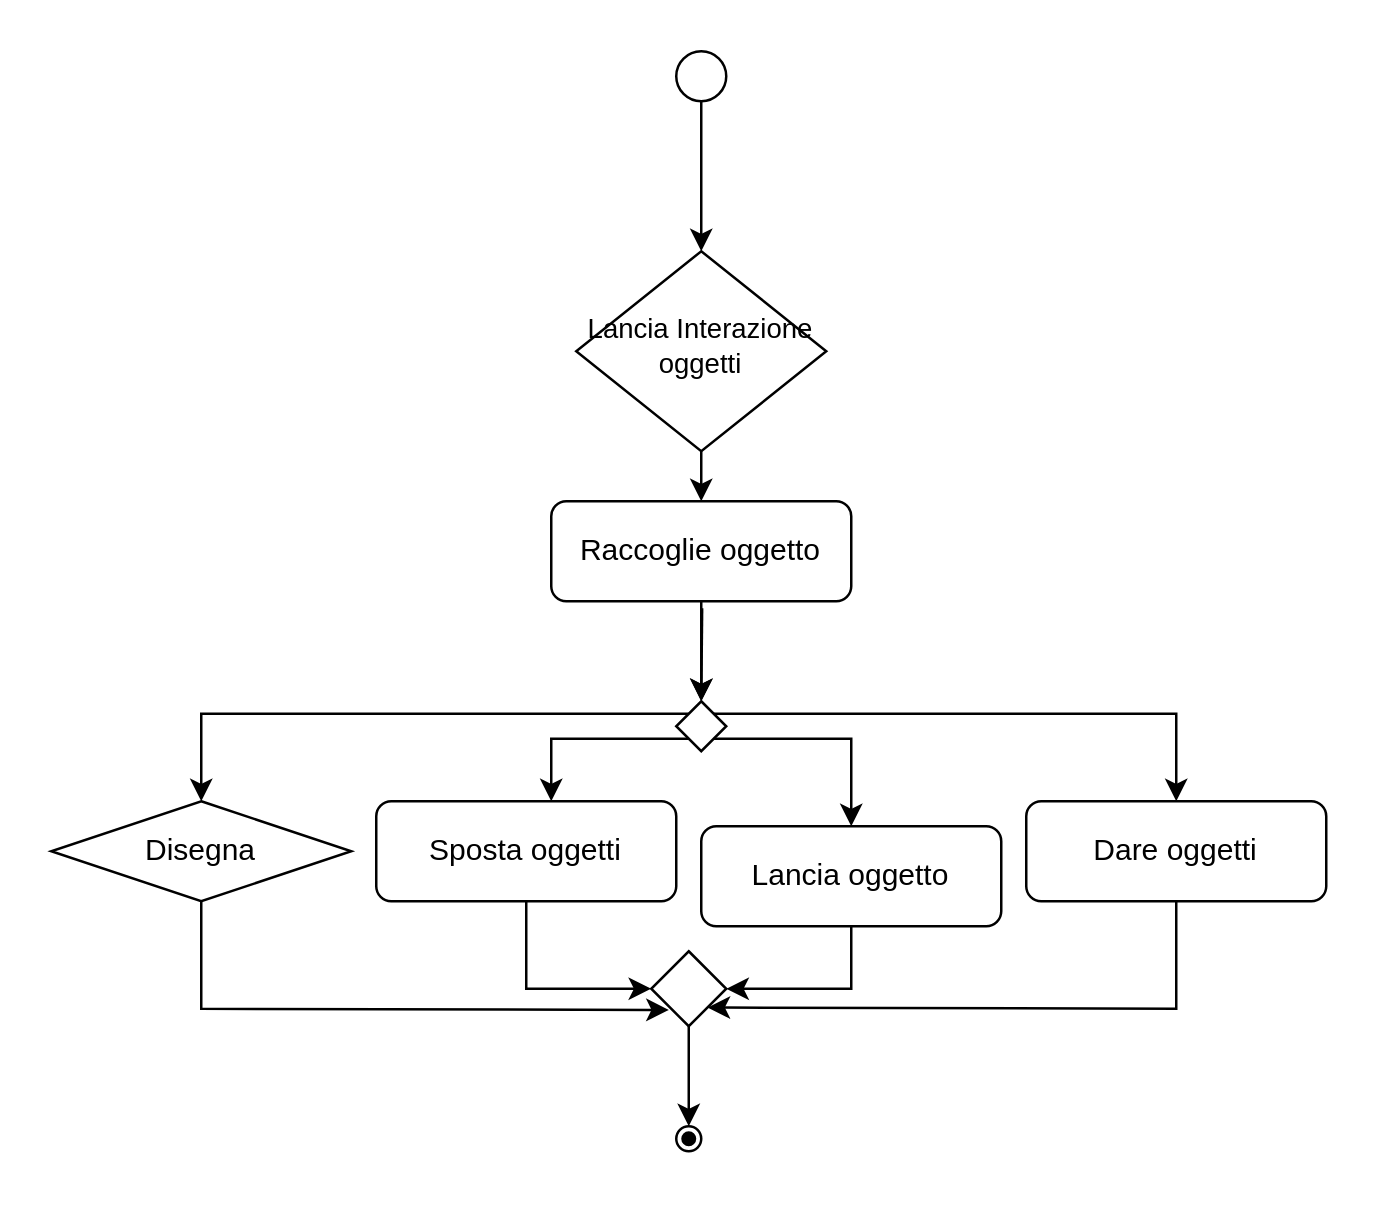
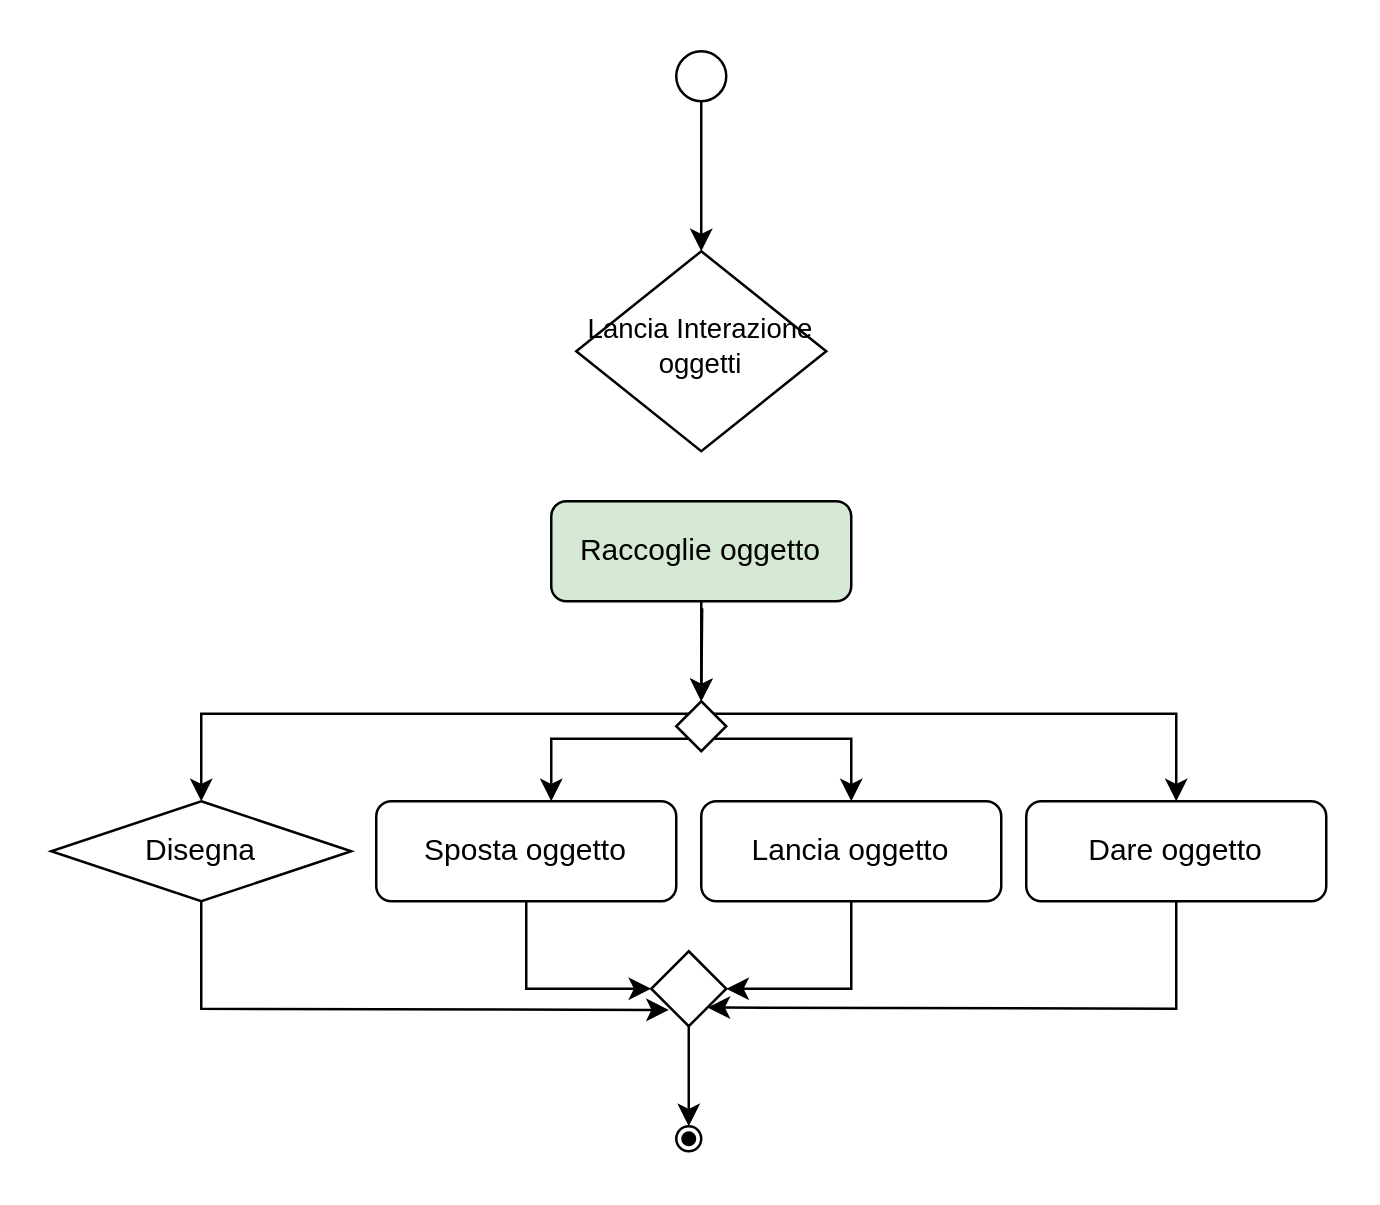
(701, 468) -> none
(701, 551) -> (701, 551)
(526, 851) -> (526, 851)
(1176, 851) -> (1176, 851)
(851, 876) -> (851, 851)
